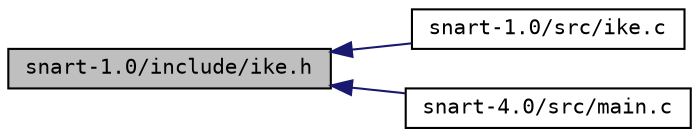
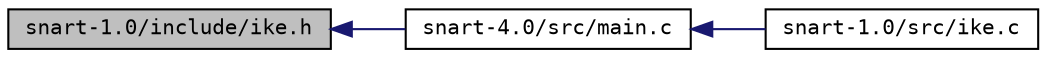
(382, 46) -> (739, 29)
